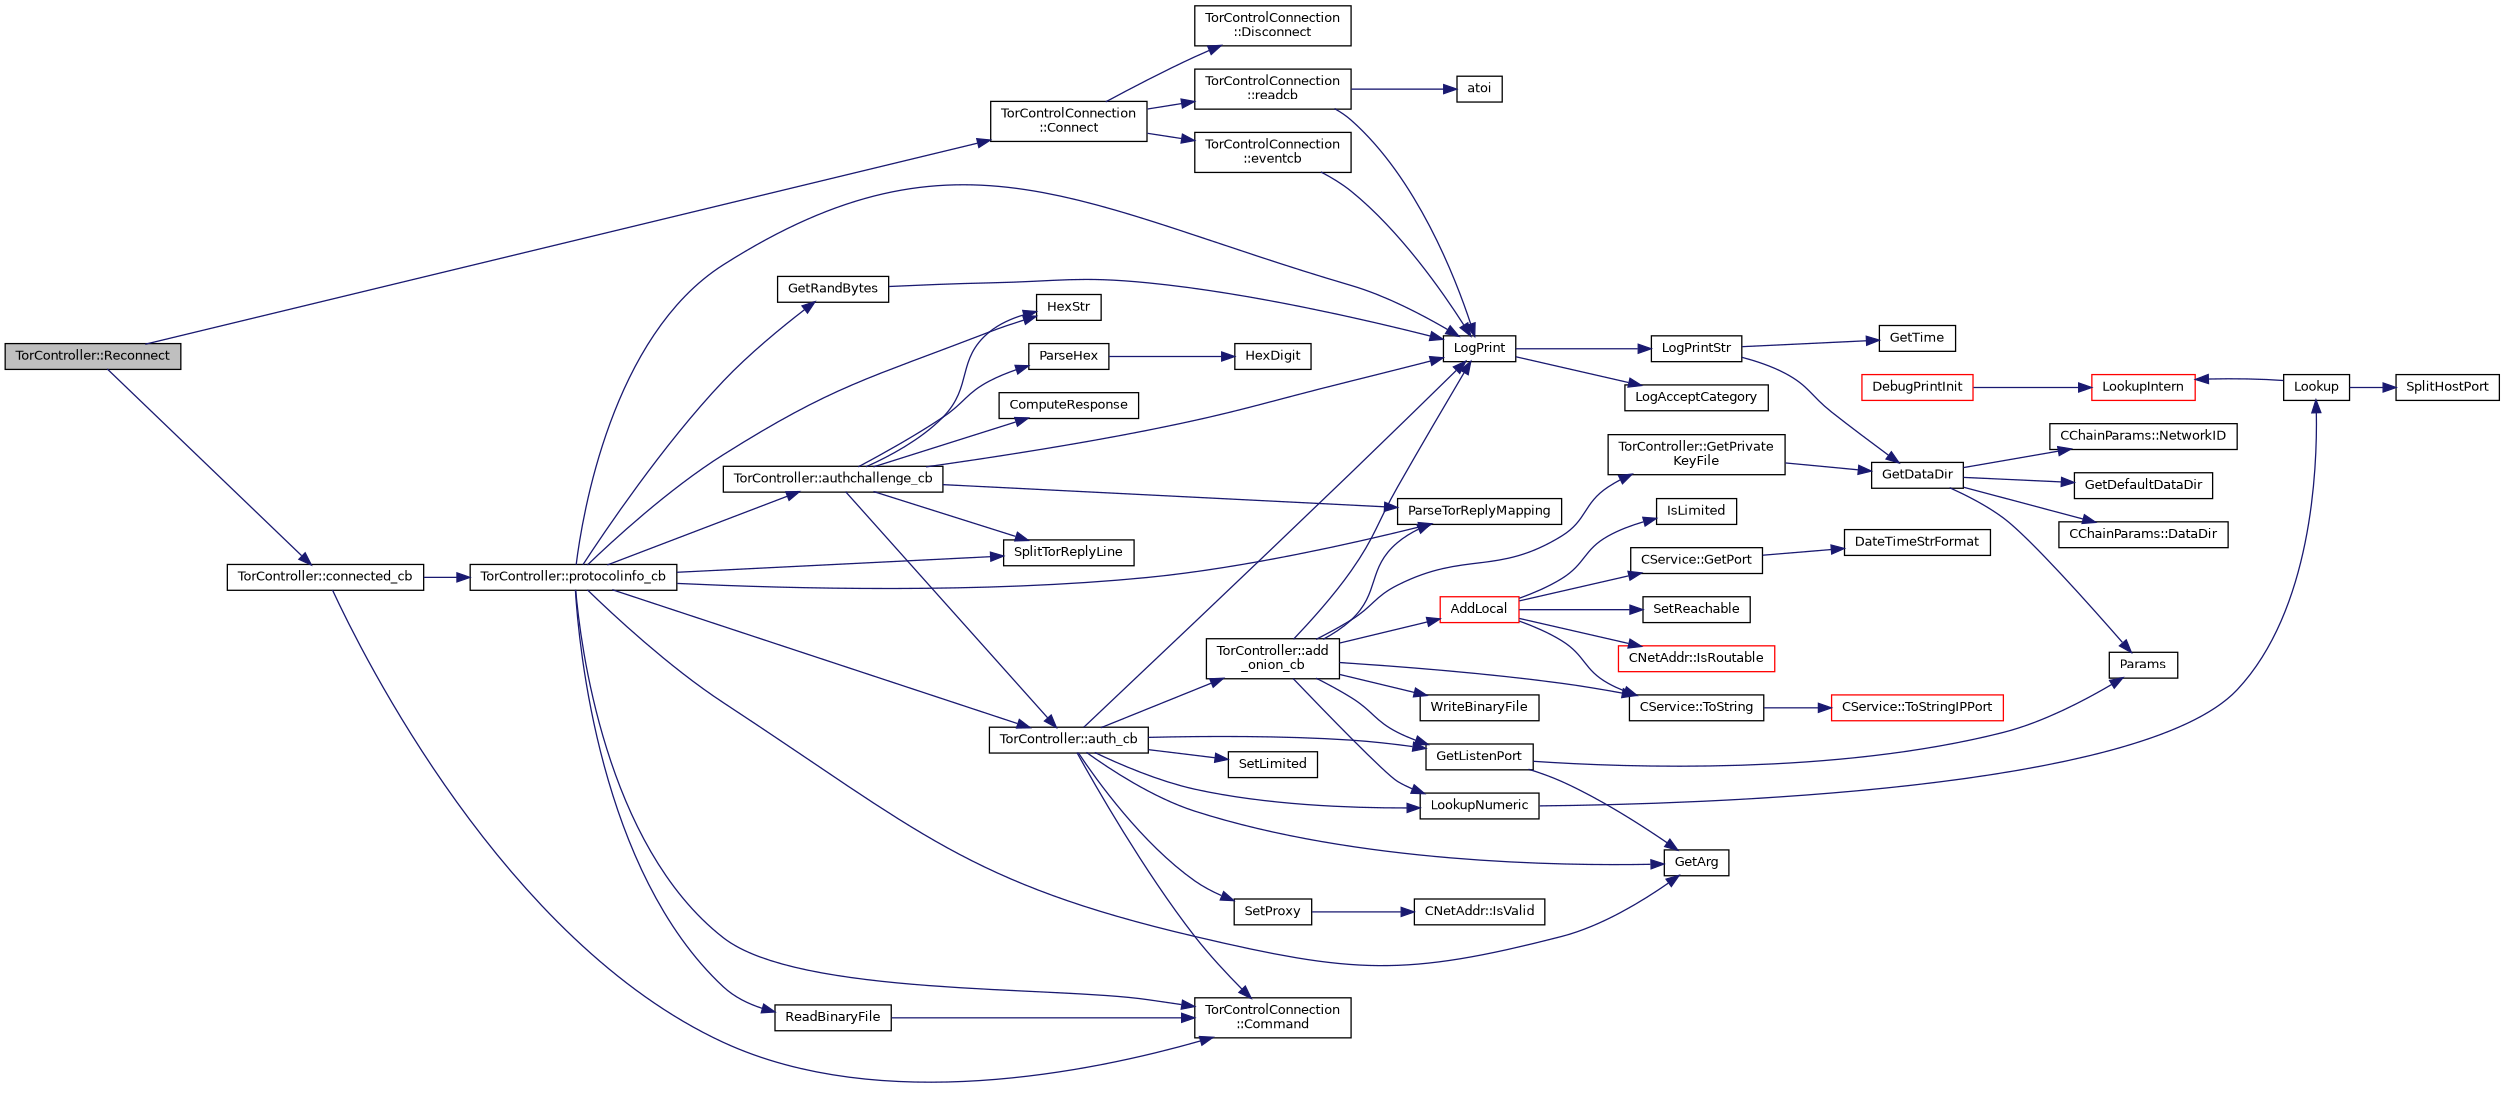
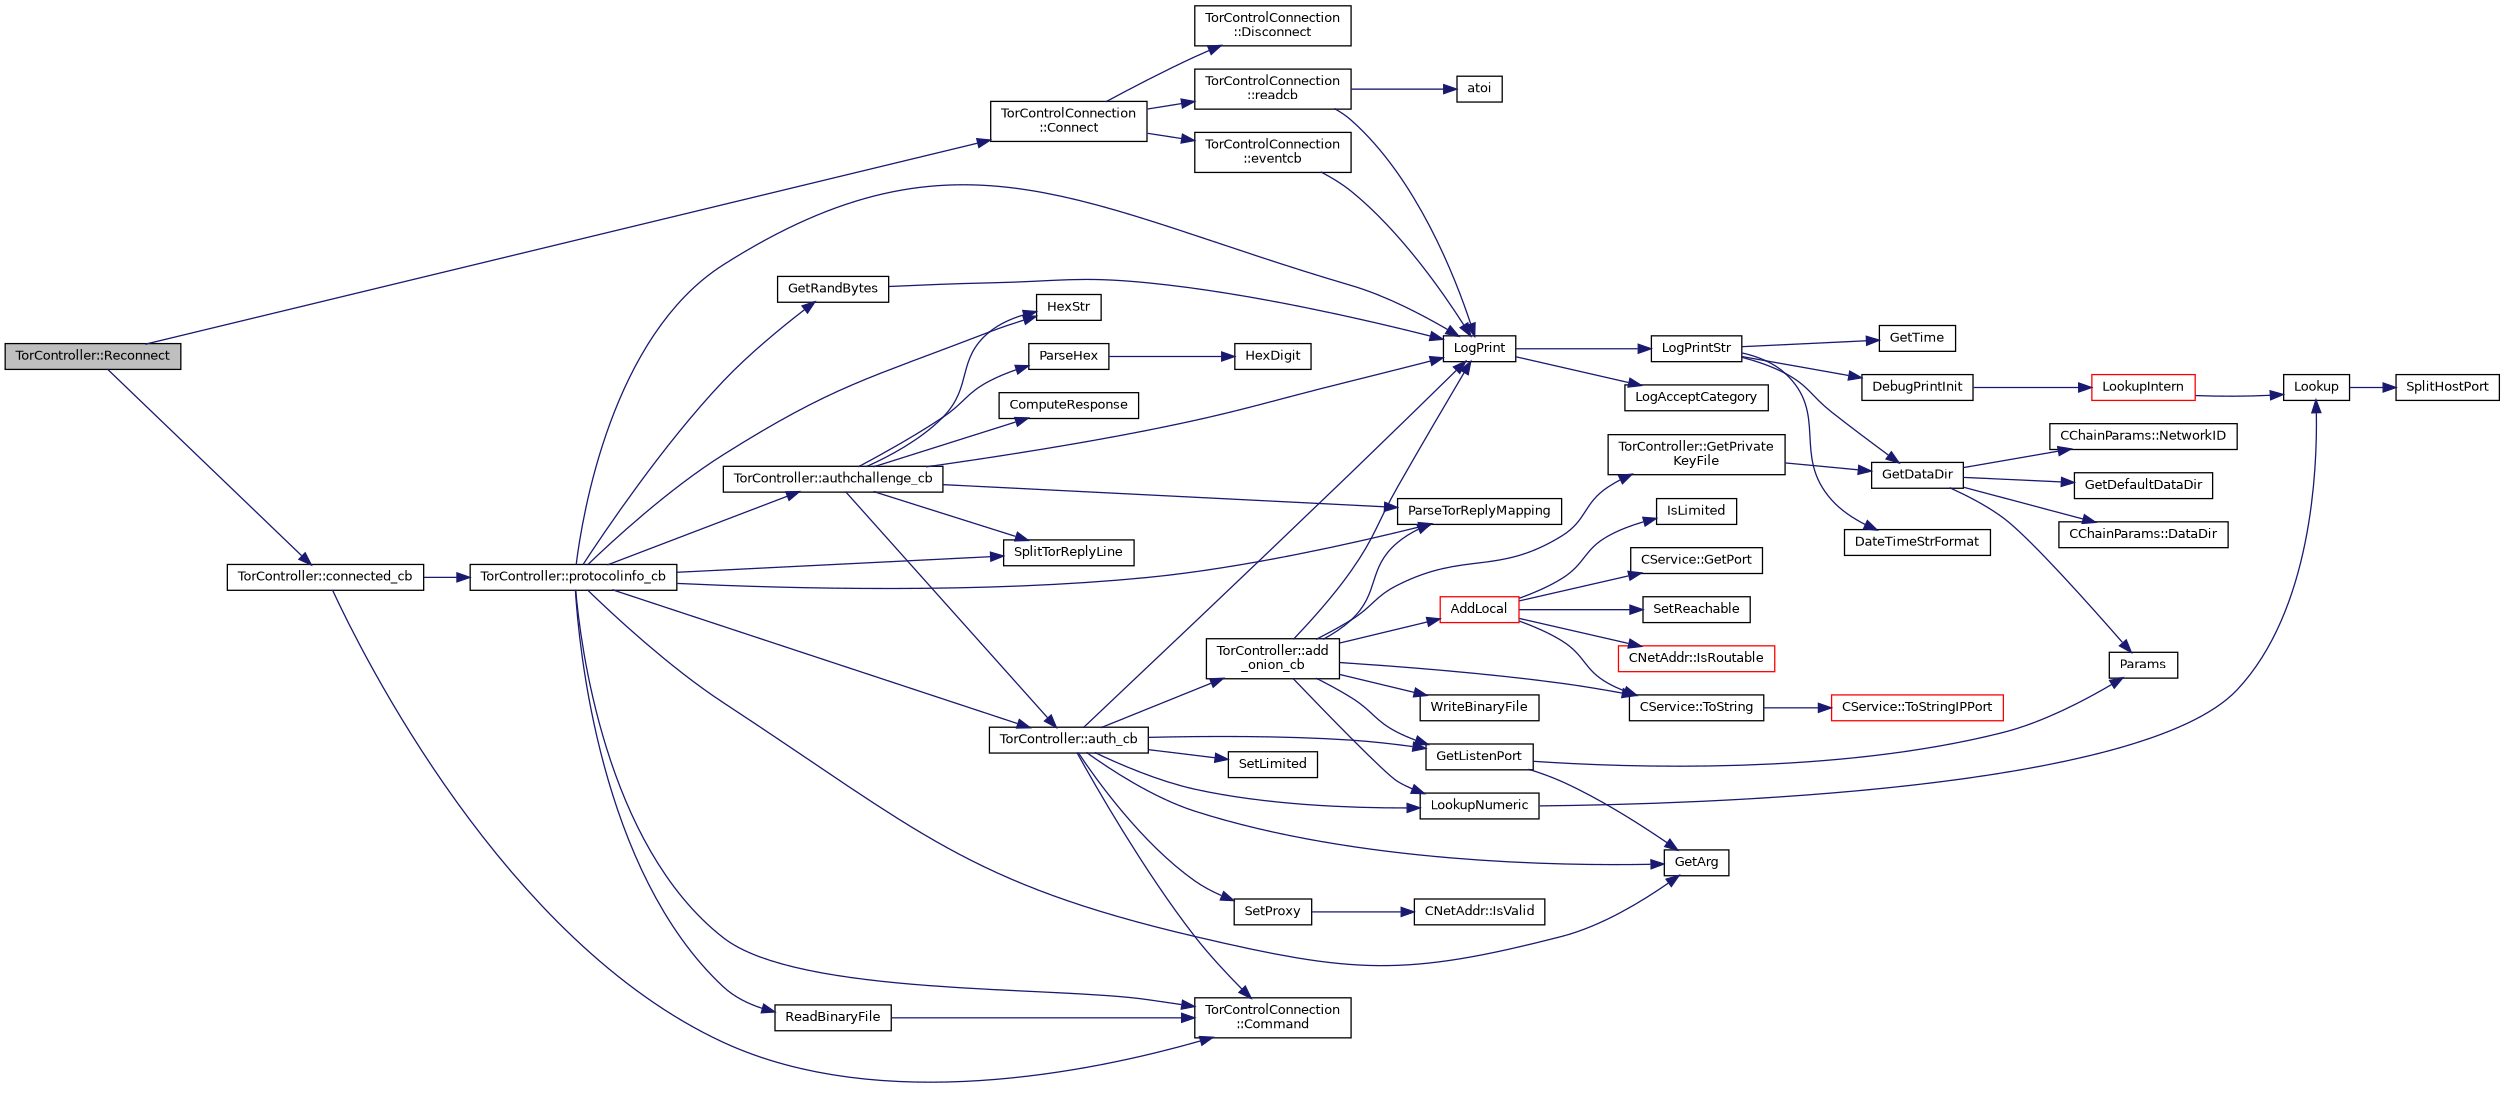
none -> (1795, 366)
(2246, 379) -> (2233, 396)
(1917, 388) -> (1917, 388)
(1797, 552) -> (1810, 433)
